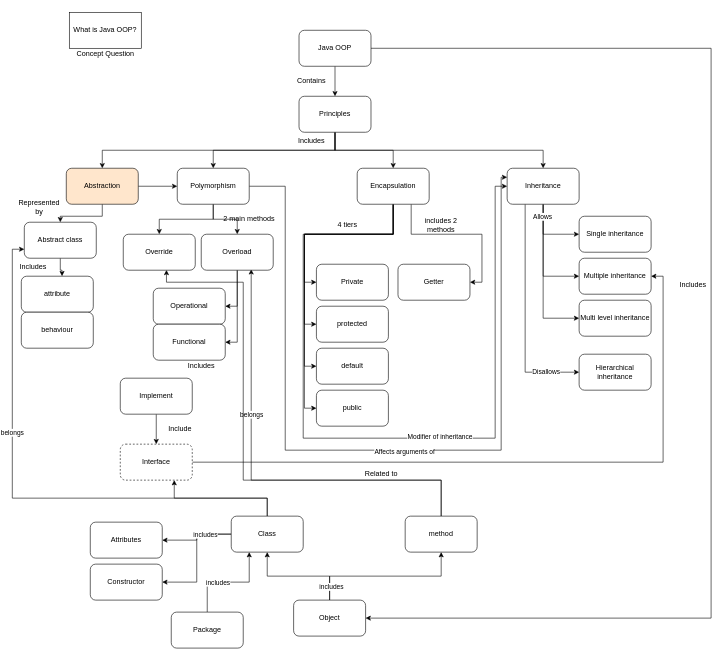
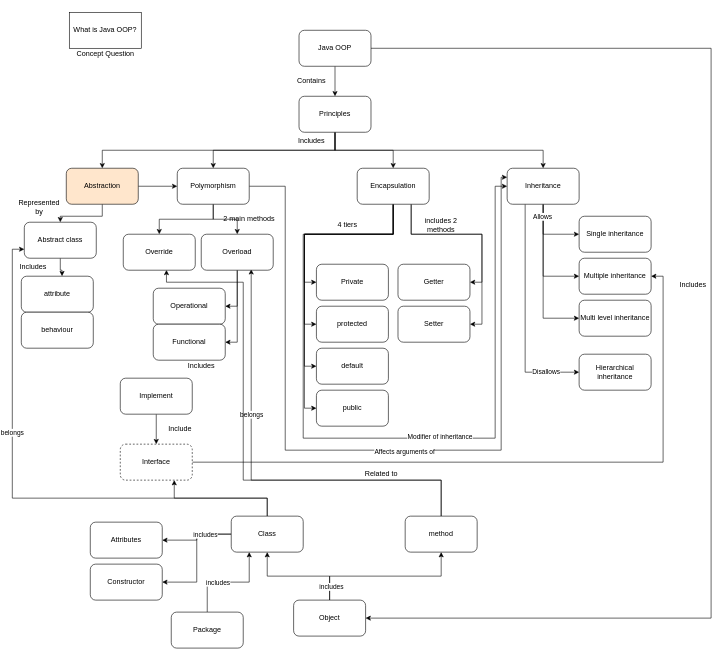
none -> (434, 324)
none -> (475, 324)
